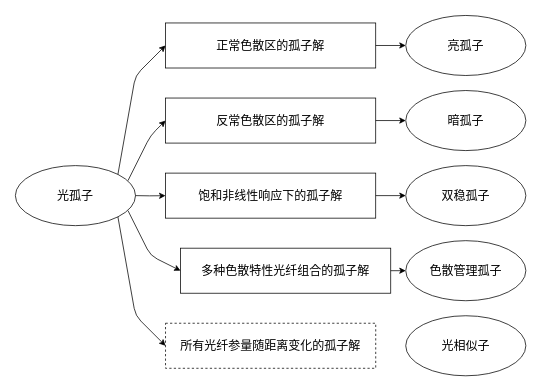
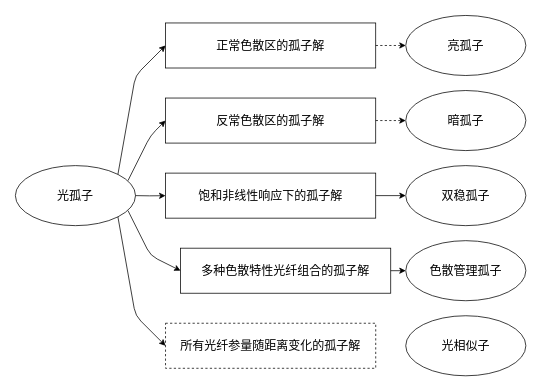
(387, 45) -> (387, 45)
(387, 120) -> (387, 120)
